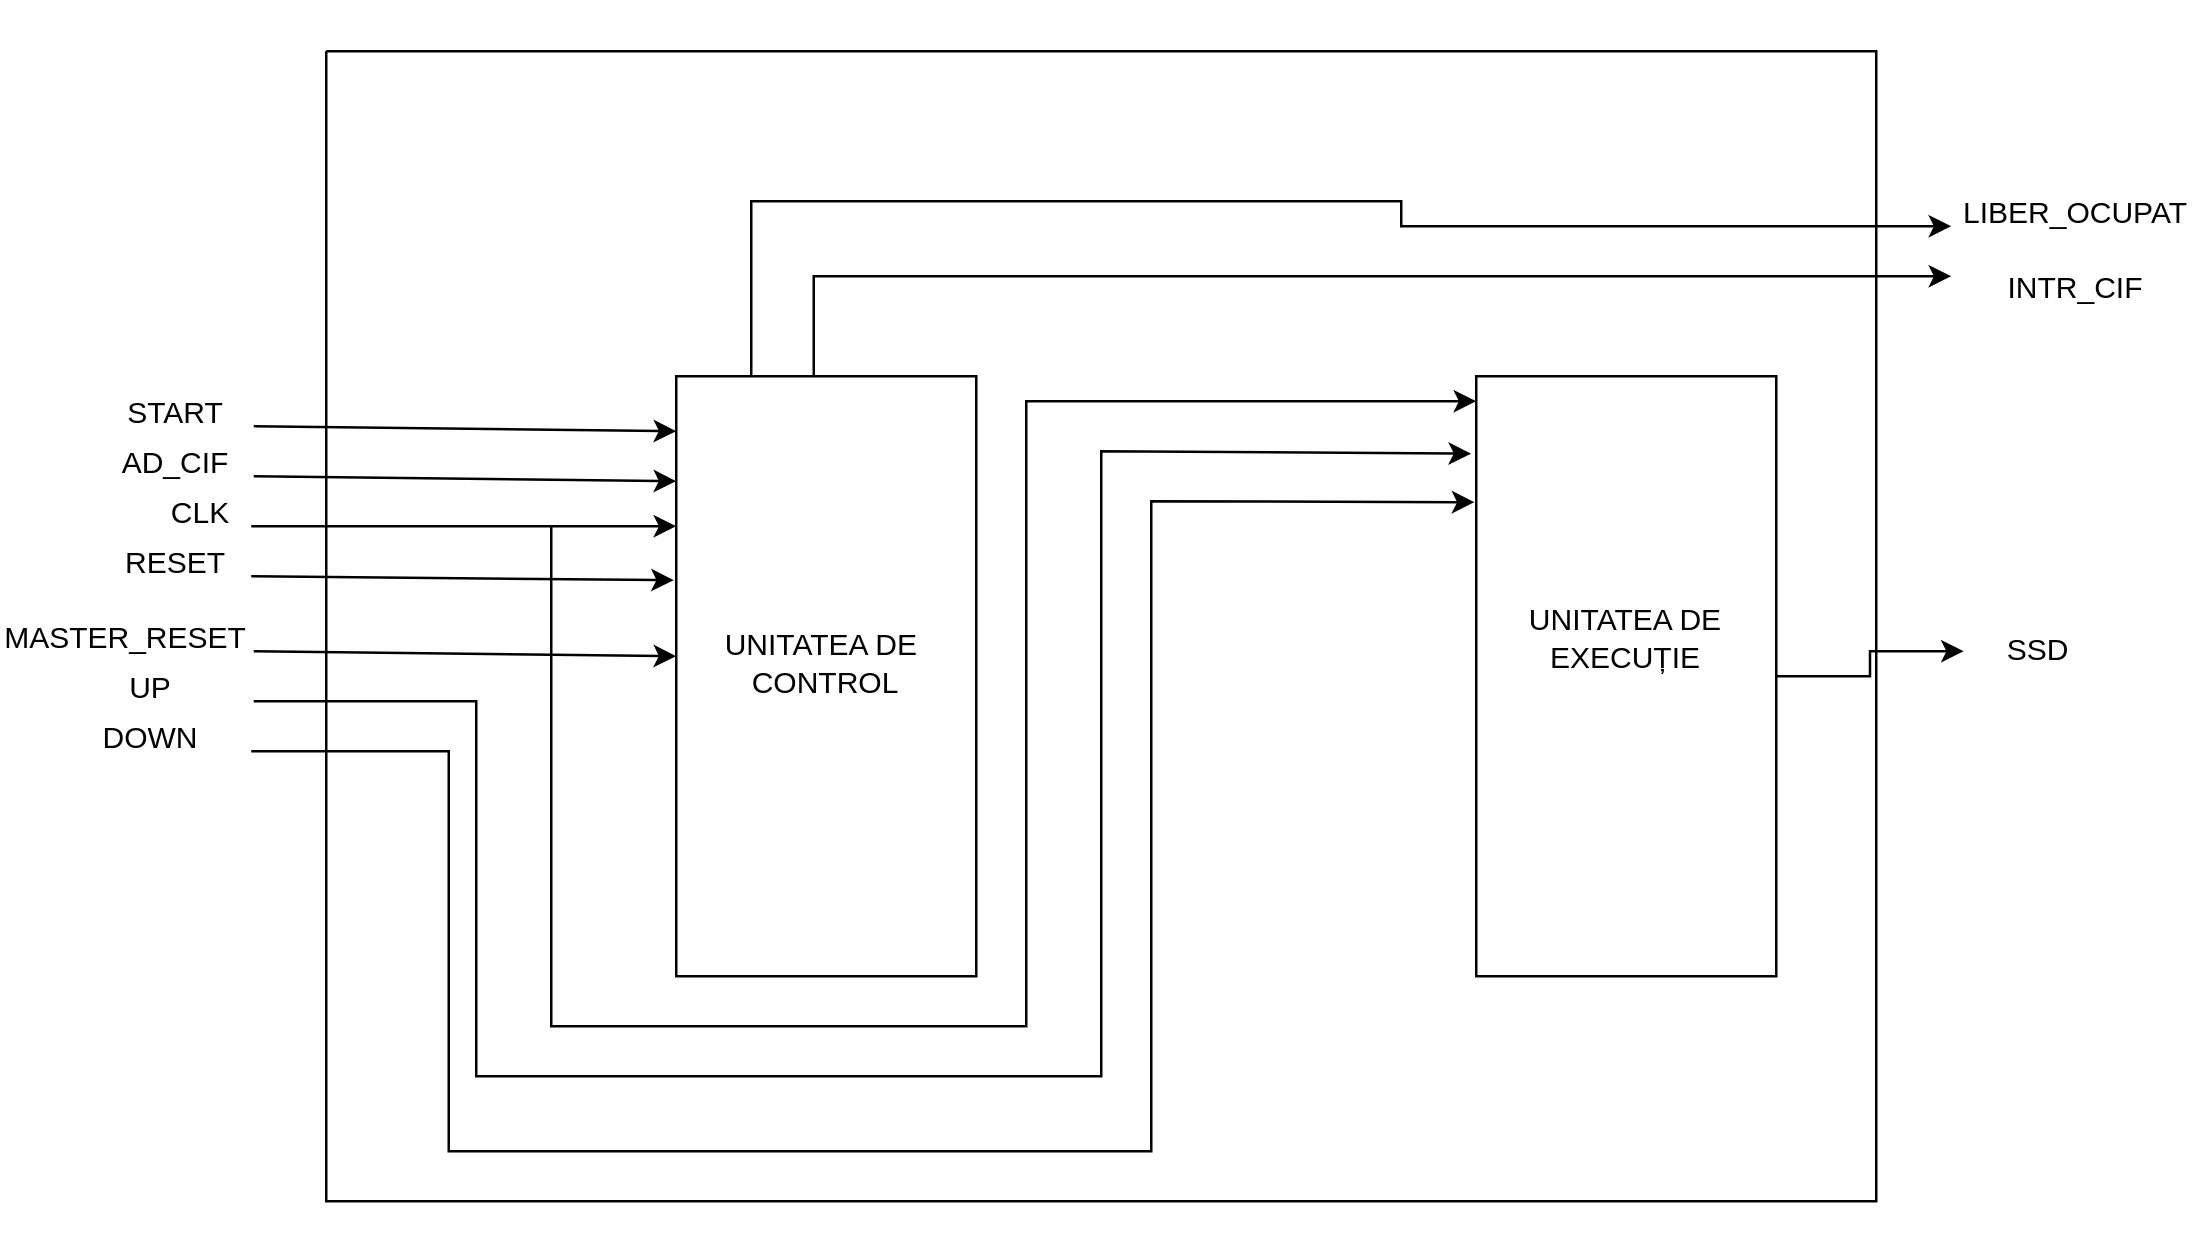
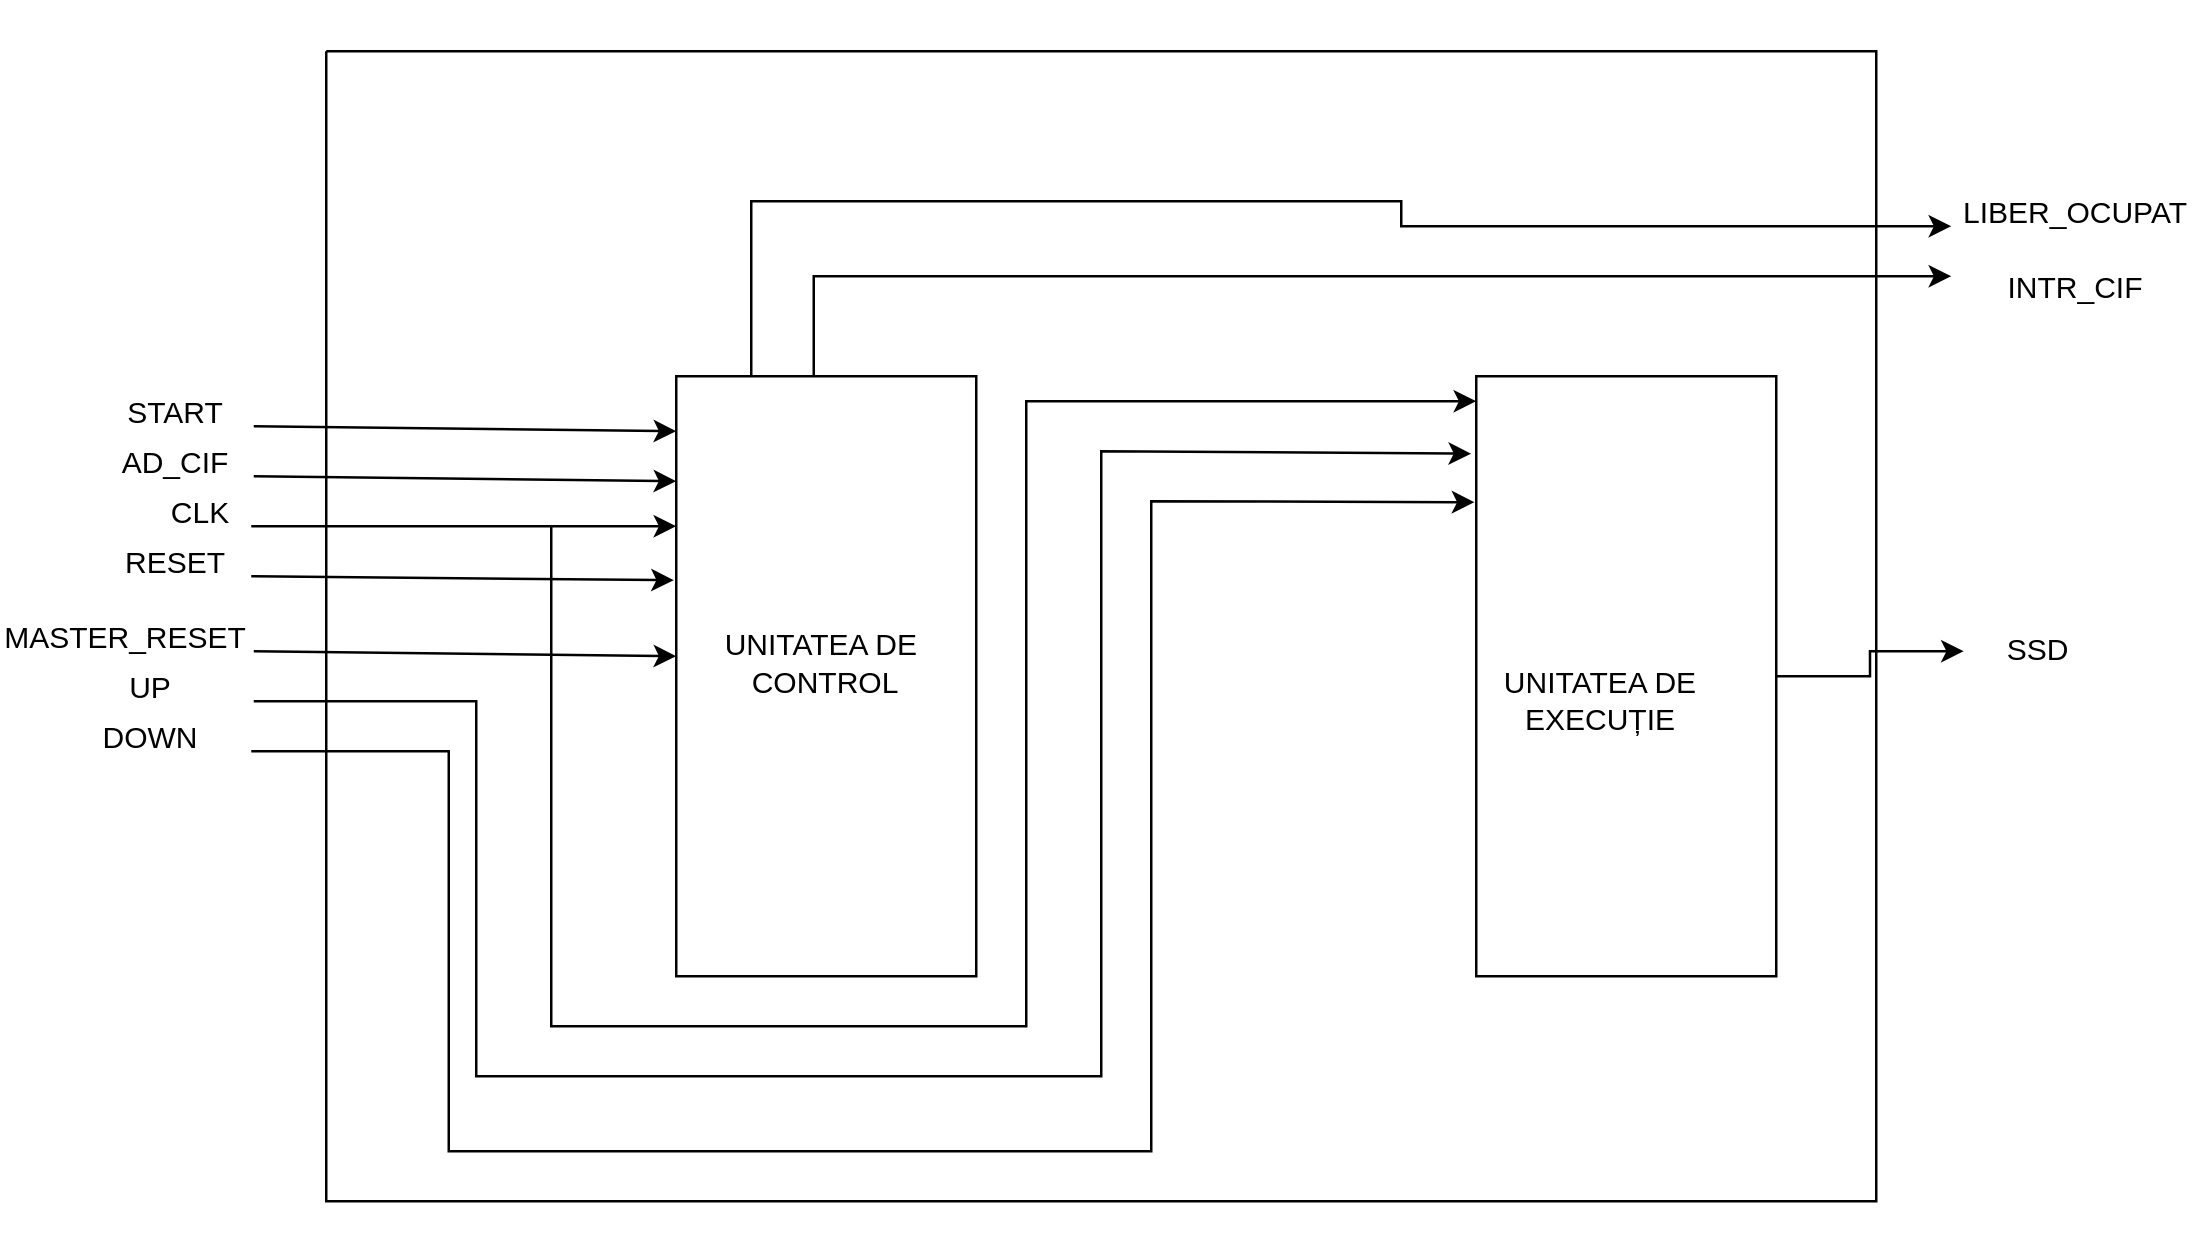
(1626, 639) -> (1601, 701)
